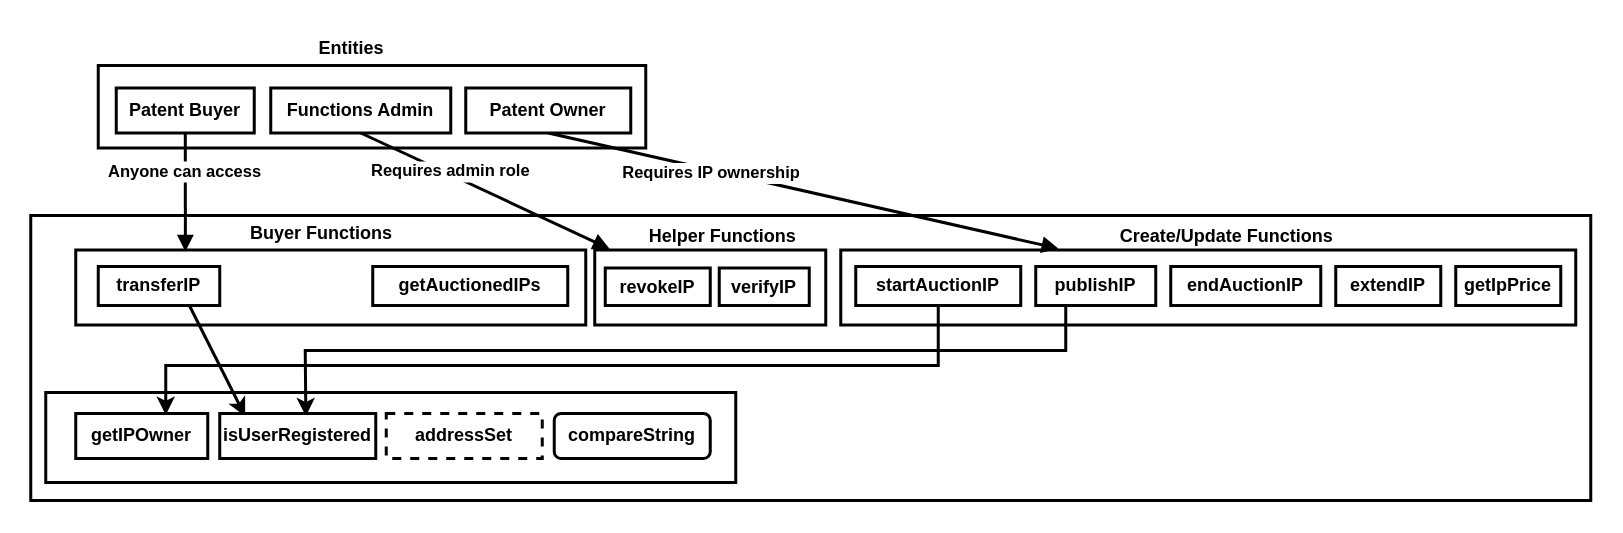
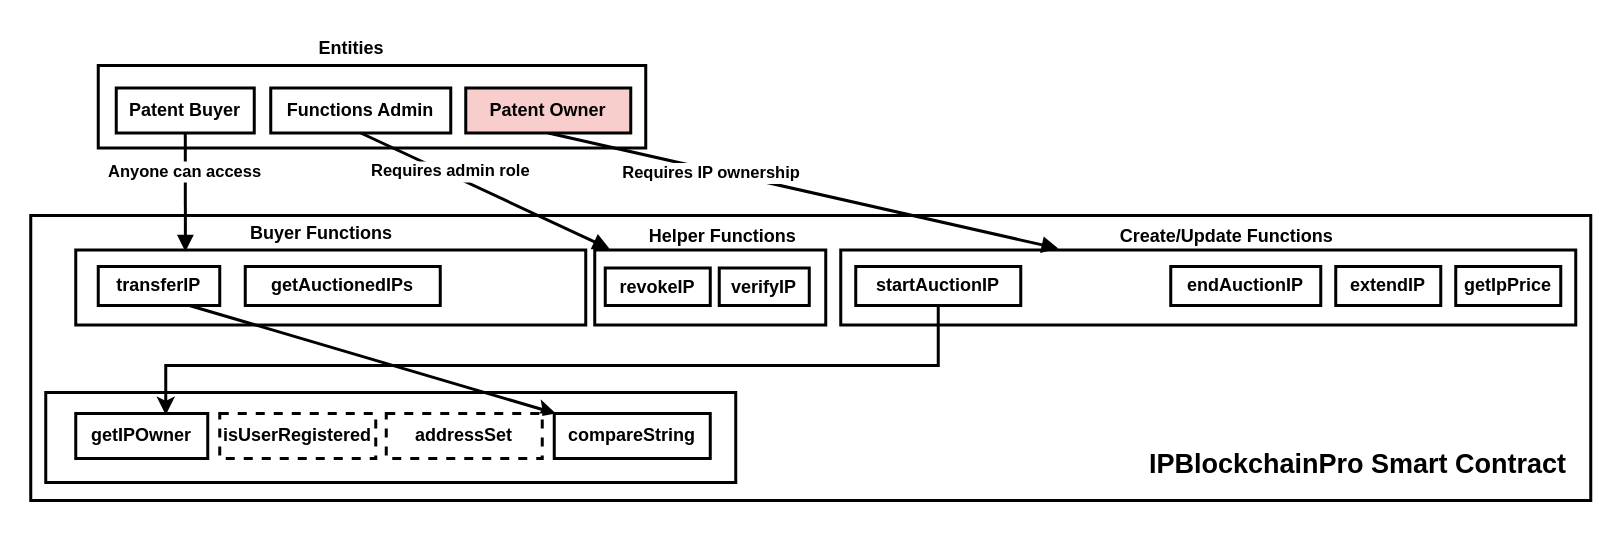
(548, 110) -> (548, 110)
(470, 286) -> (343, 286)
(1096, 286) -> none
(730, 350) -> none
(214, 355) -> (471, 388)
(298, 436) -> (298, 436)
(632, 436) -> (632, 436)
none -> (1358, 464)
